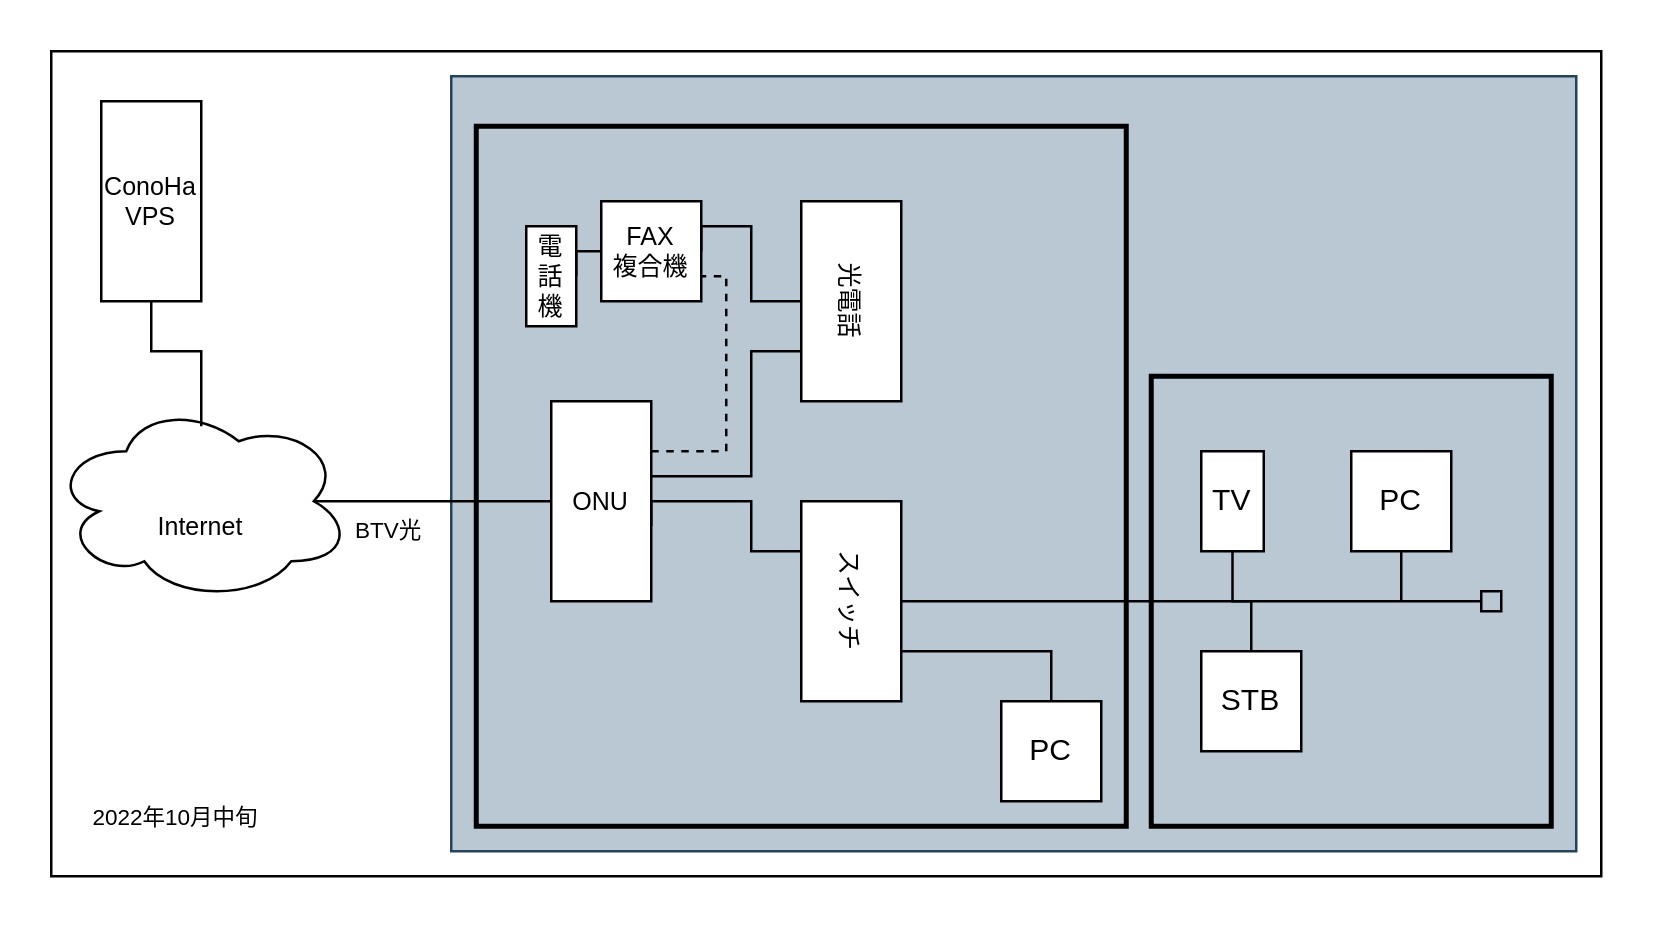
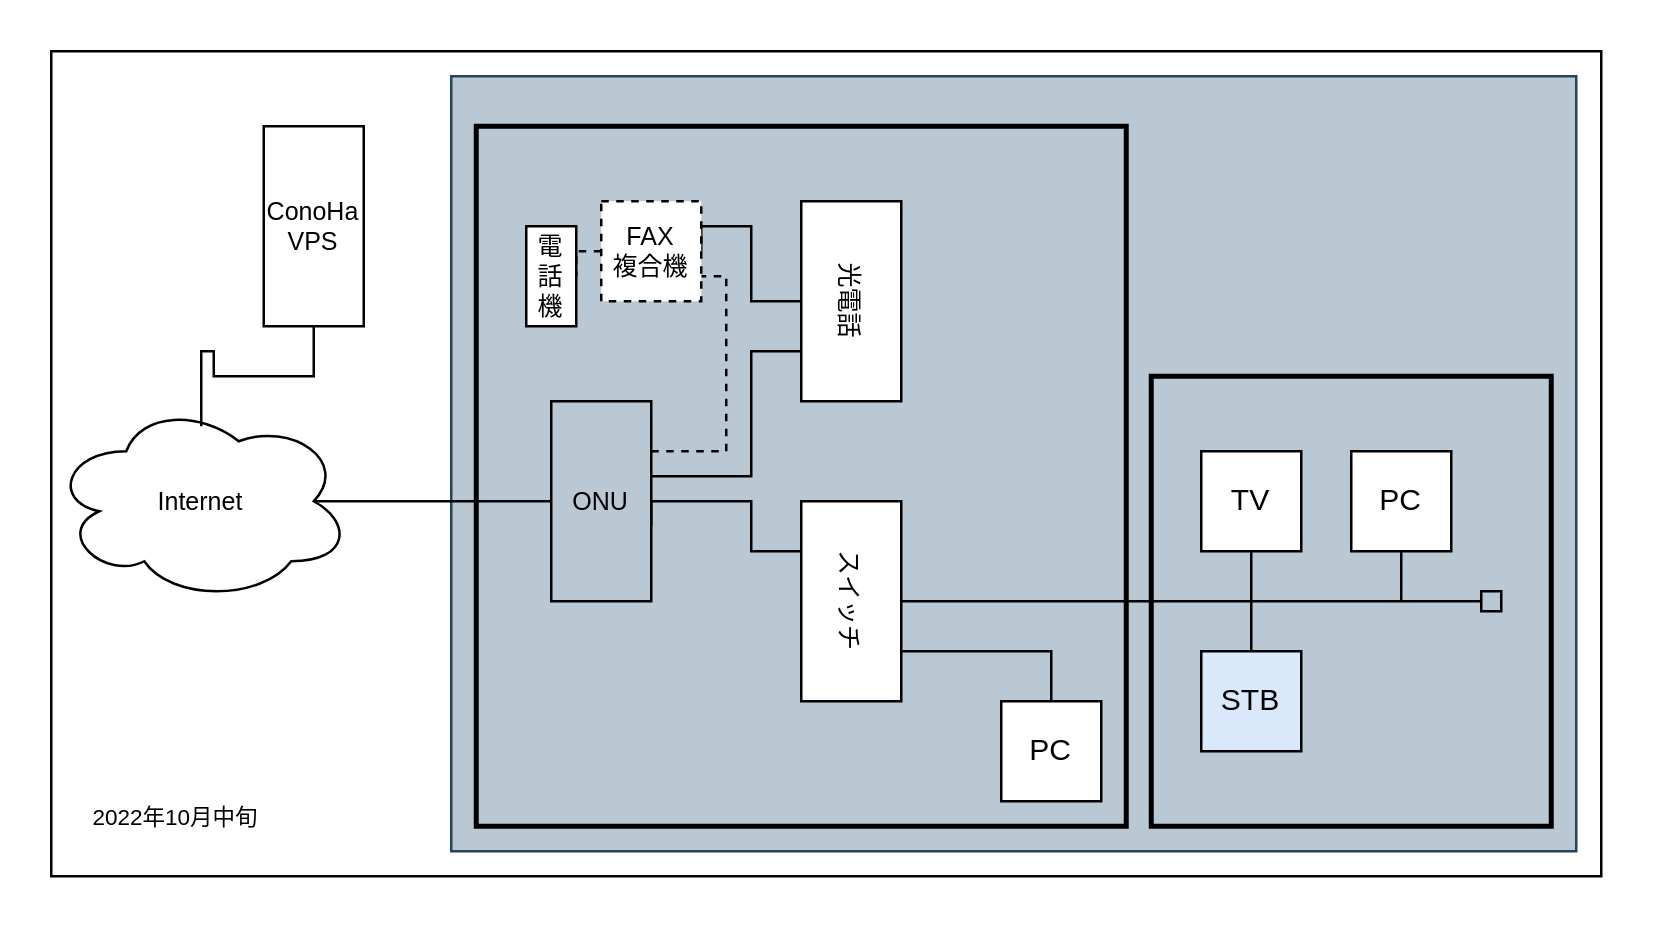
(151, 201) -> (314, 226)
(585, 251) -> (585, 251)
(651, 251) -> (651, 251)
(601, 501) -> (601, 501)
(1233, 501) -> (1251, 501)
(201, 526) -> (201, 501)
(401, 526) -> none
(1251, 701) -> (1251, 701)
